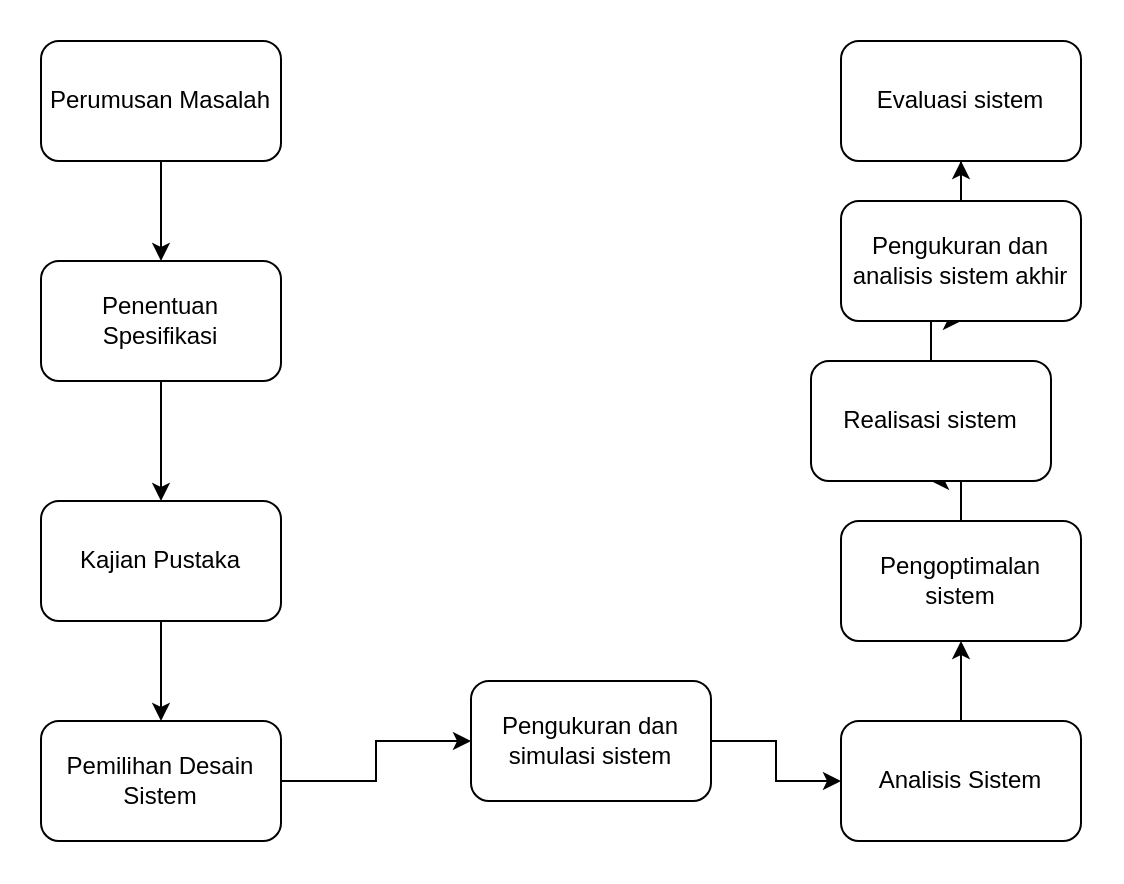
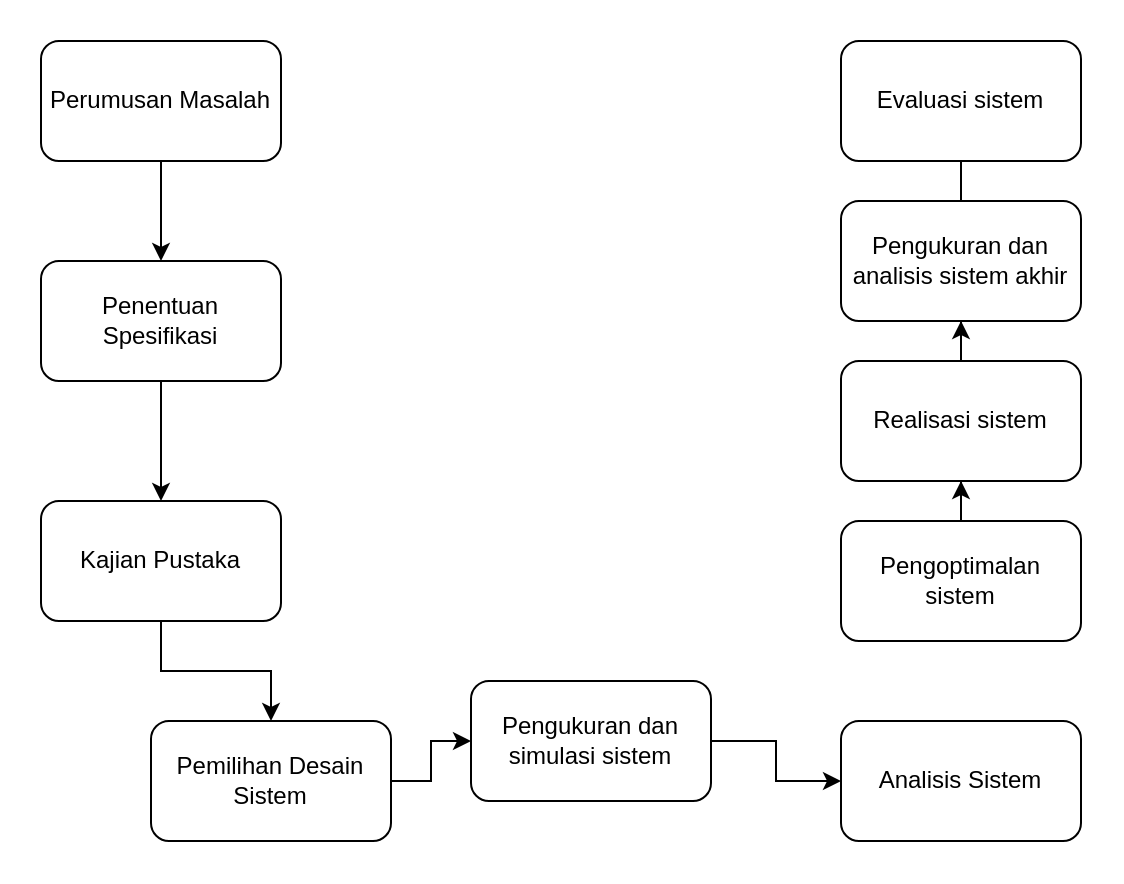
(961, 176) -> (961, 170)
(931, 421) -> (961, 421)
(961, 688) -> none
(161, 781) -> (271, 781)
